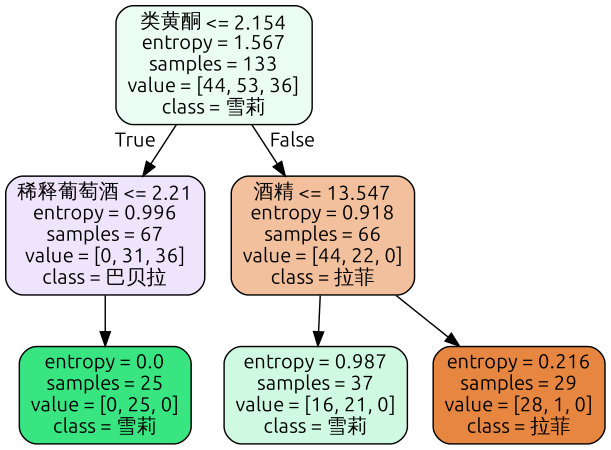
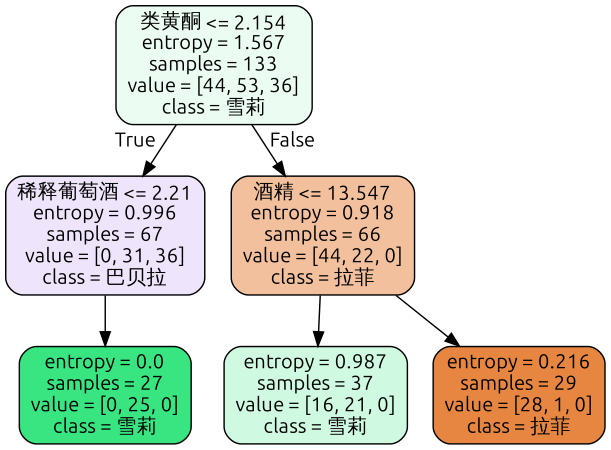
(105, 395) -> (105, 395)
